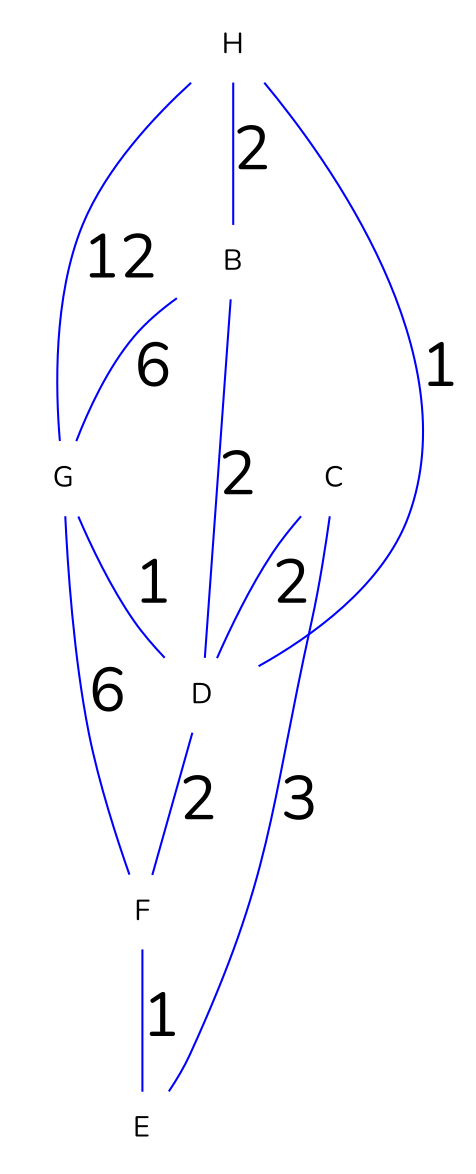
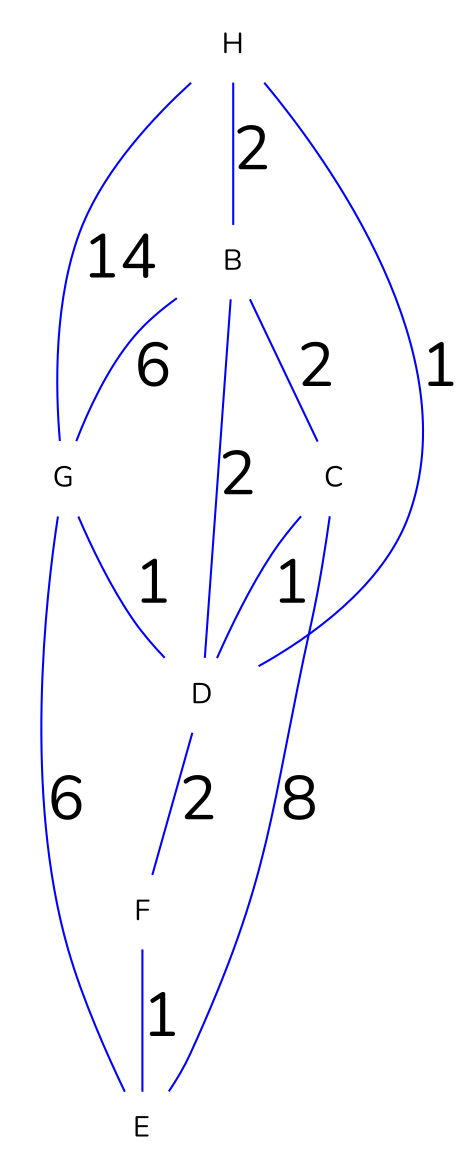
(121, 262) -> (121, 262)
none -> (284, 370)
(292, 587) -> (292, 587)
(83, 698) -> (45, 810)
(300, 804) -> (300, 804)
